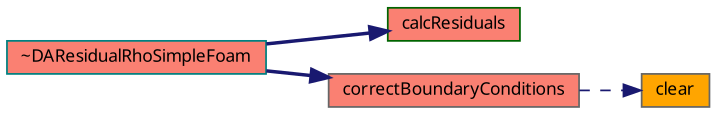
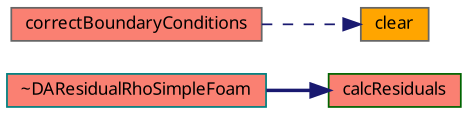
(289, 73) -> none
